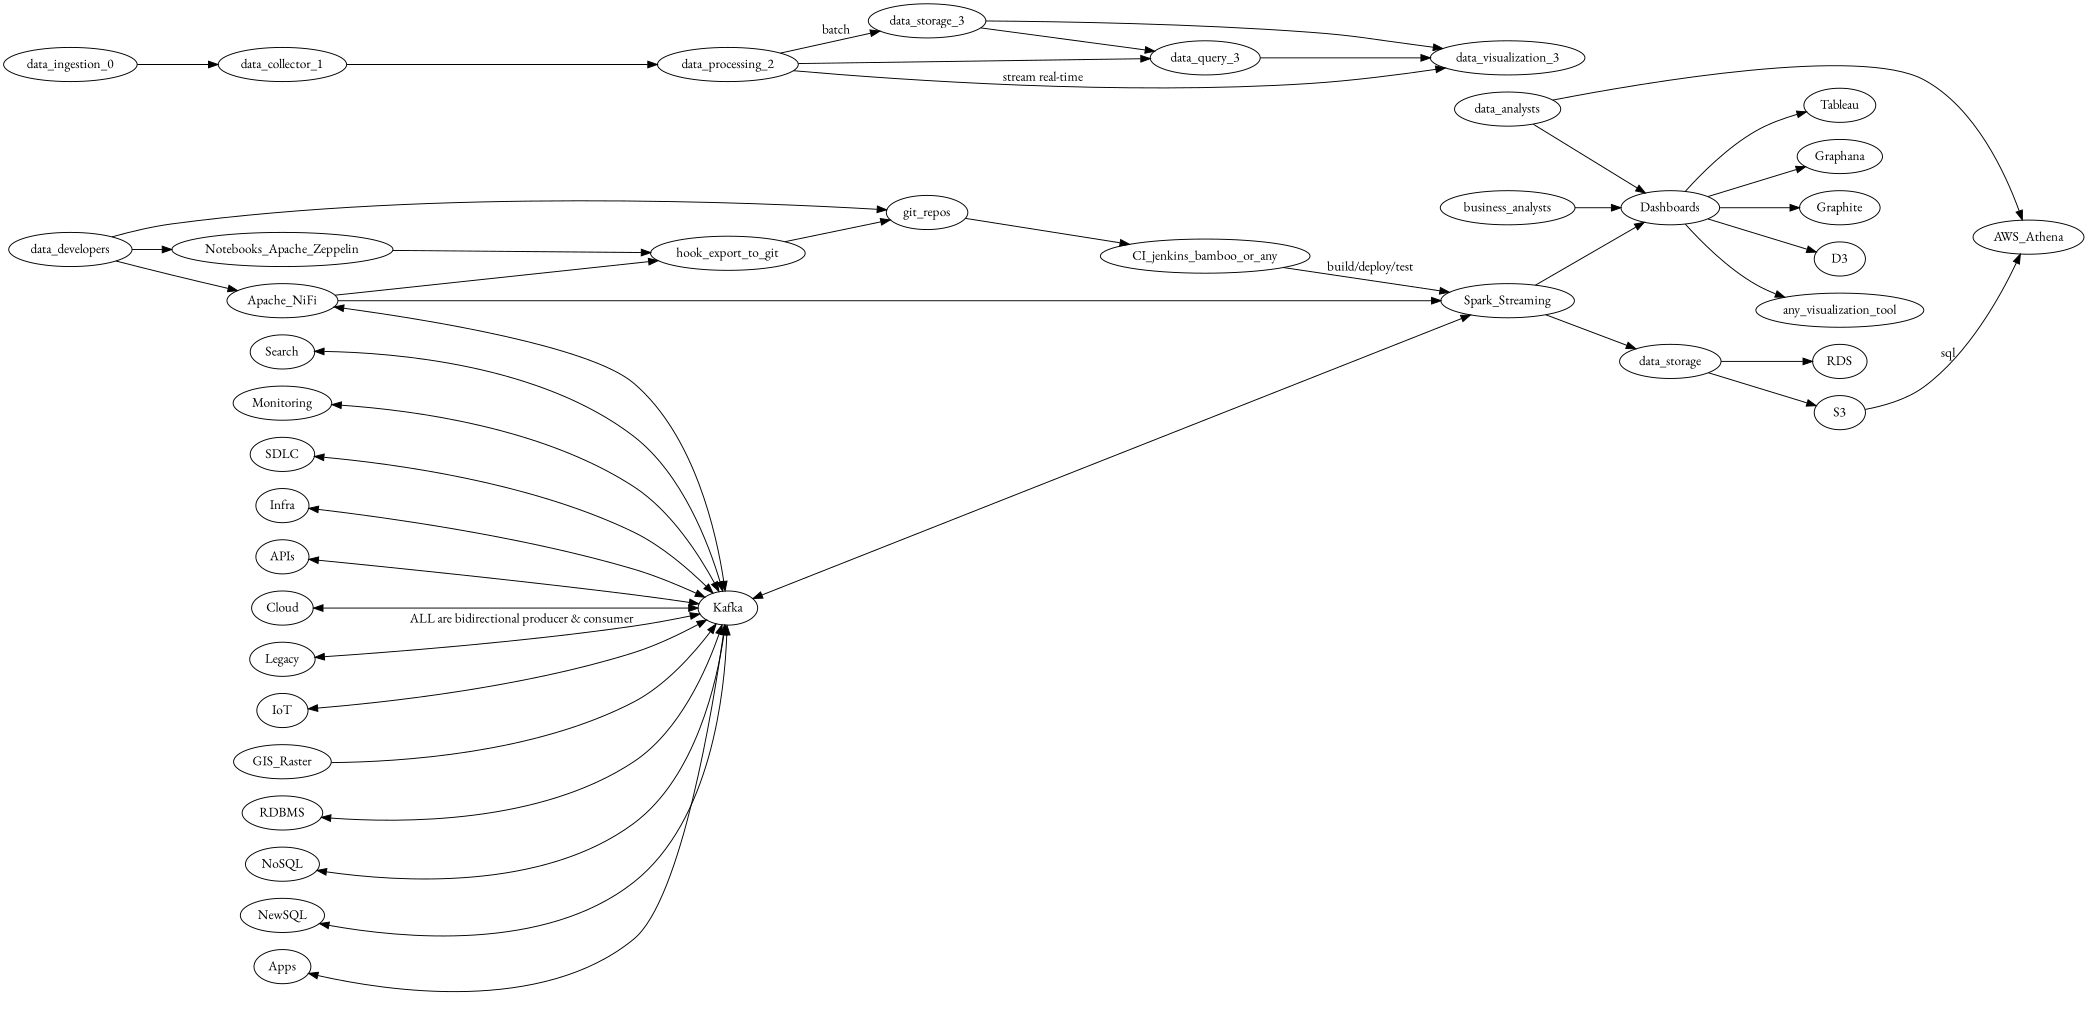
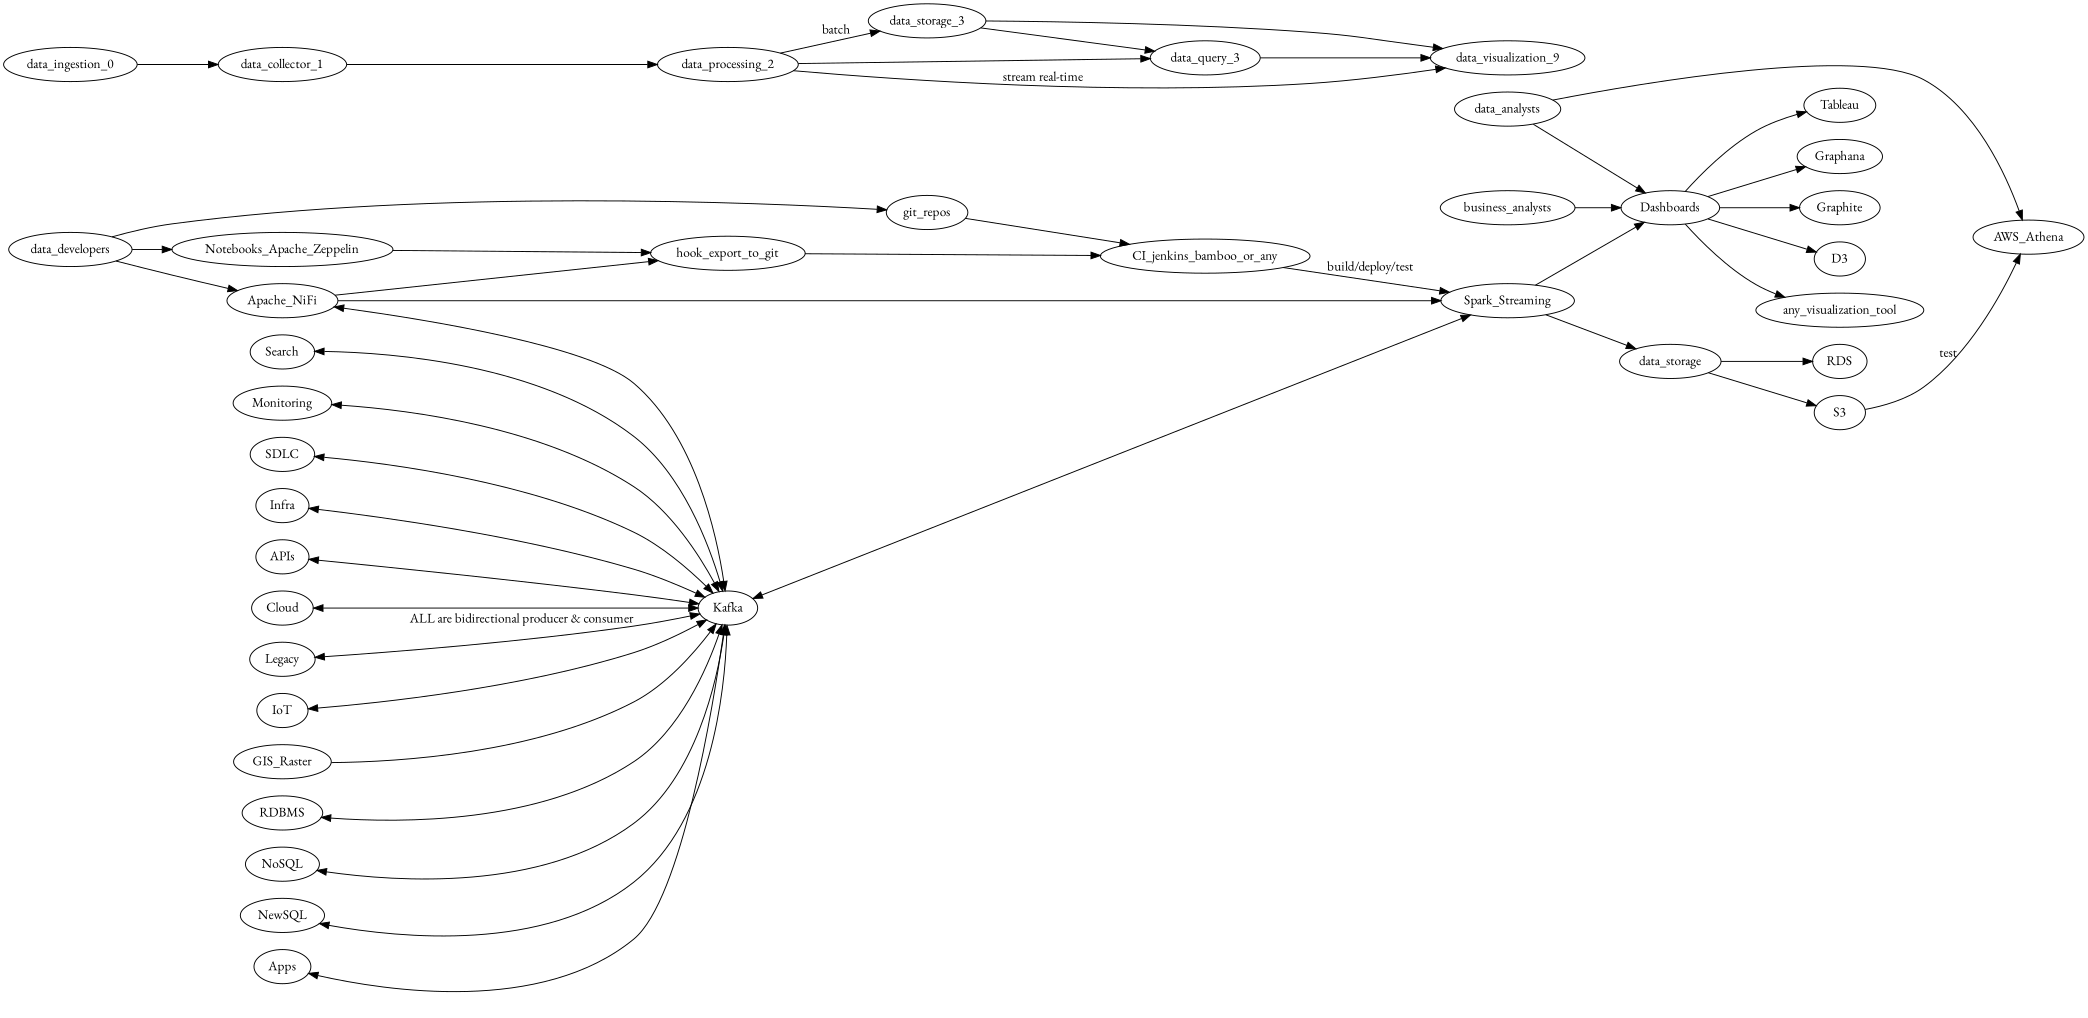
(1508, 58) -> (1508, 58)
(833, 232) -> (948, 255)
(1948, 353) -> (1948, 353)
